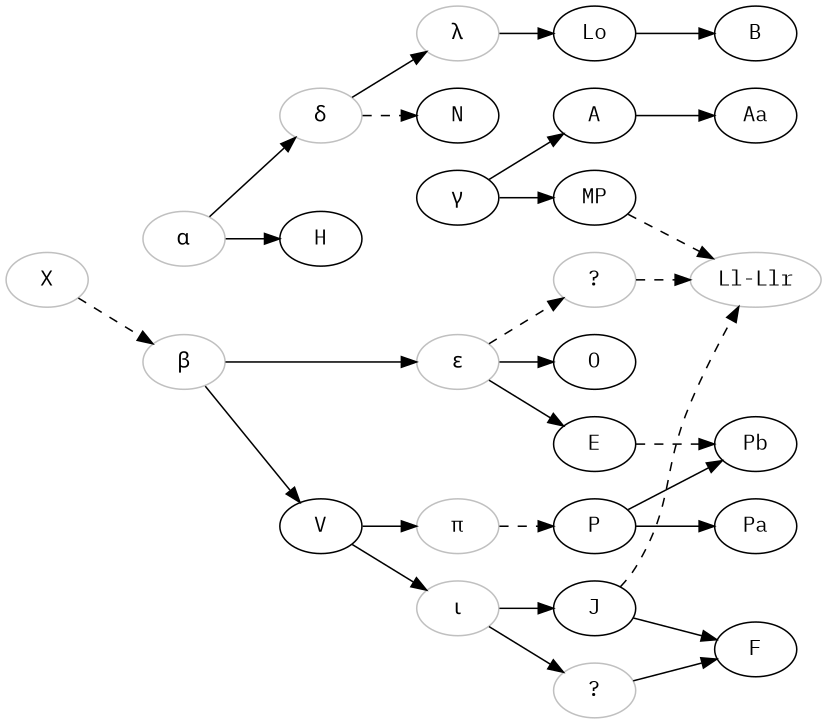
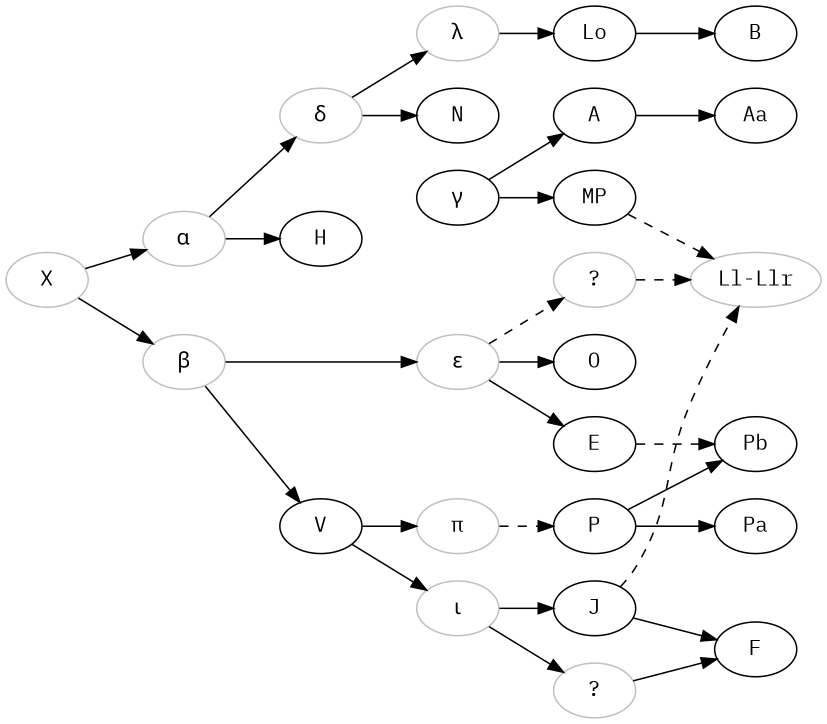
(382, 116) -> (382, 116)
none -> (108, 262)
(109, 317) -> (109, 317)
